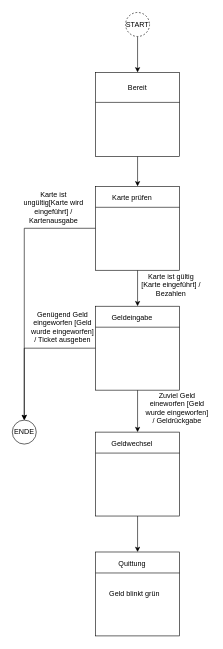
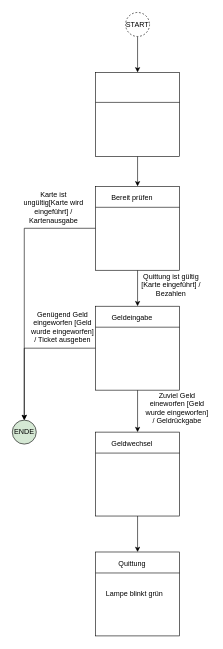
(138, 87) -> none
(132, 198) -> (132, 198)
(171, 285) -> (171, 285)
(24, 432) -> (24, 432)
(135, 594) -> (135, 594)
